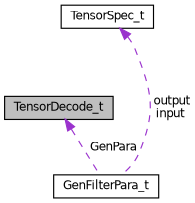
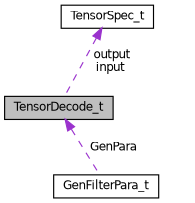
(150, 108) -> (80, 67)
